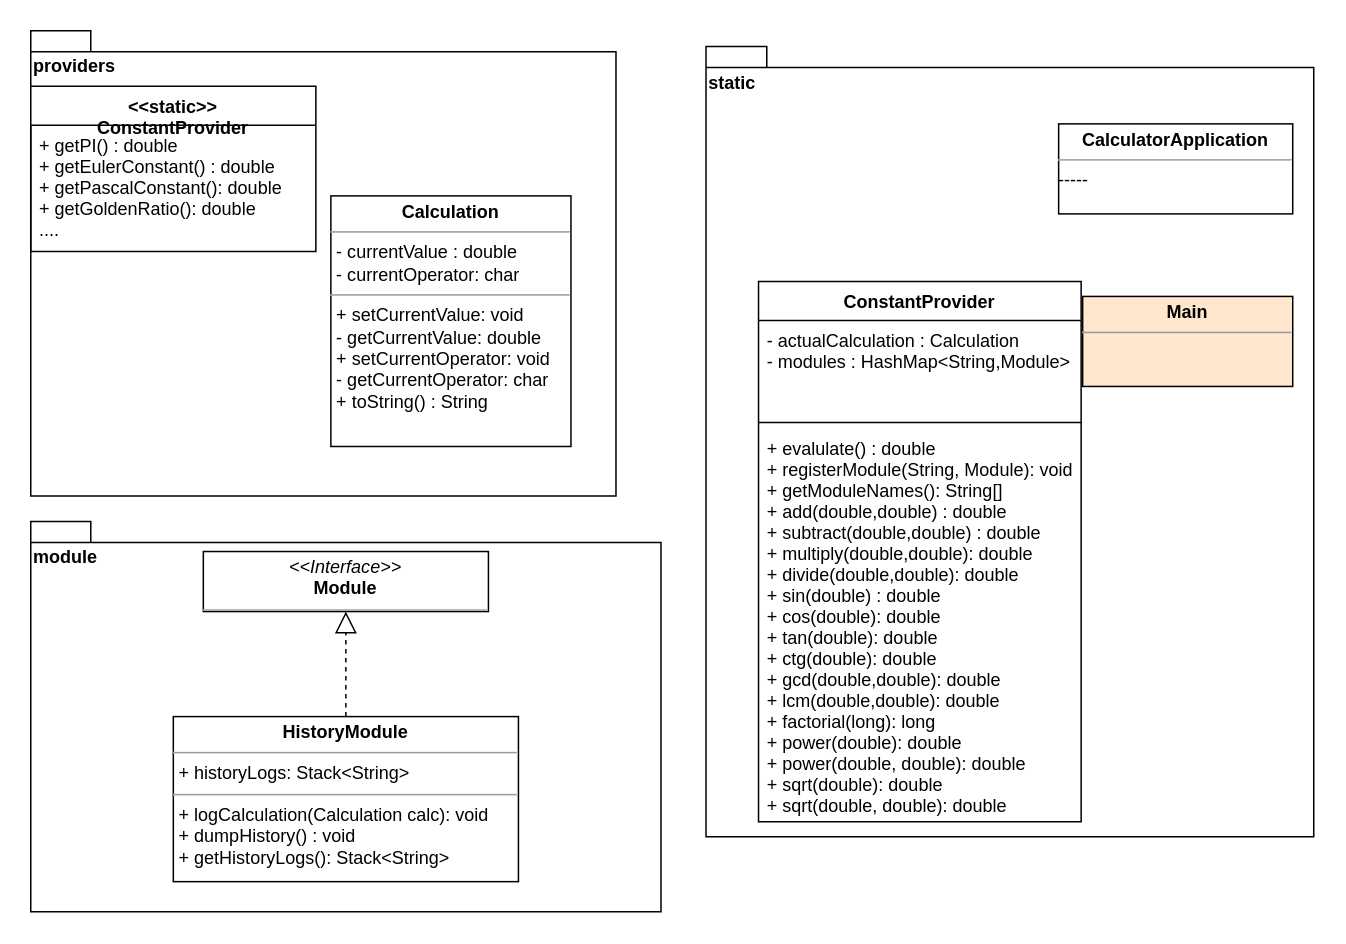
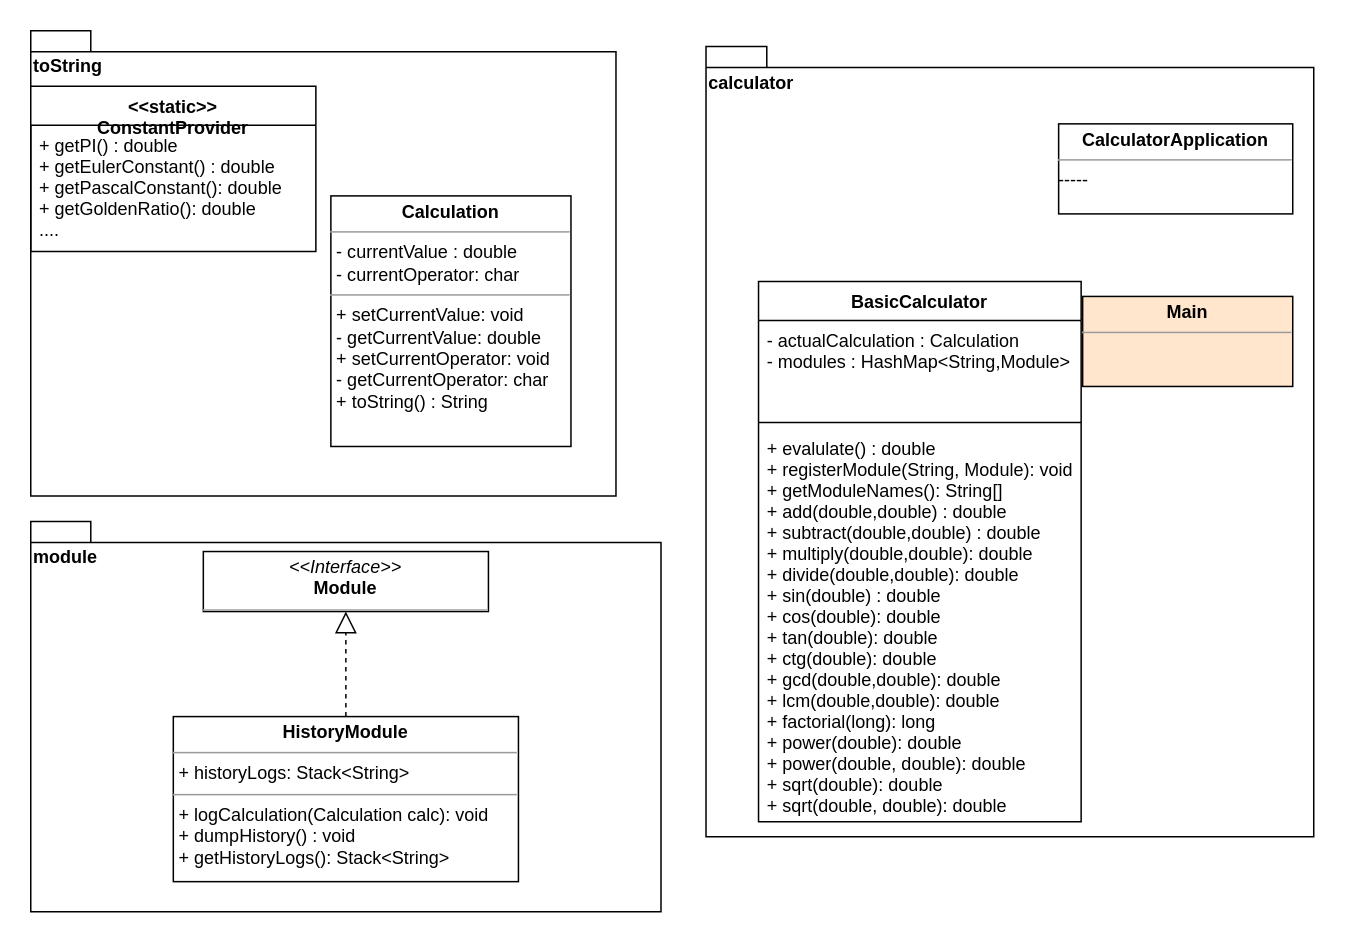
(77, 67) -> (72, 67)
(737, 84) -> (754, 84)
(919, 302) -> (919, 302)
